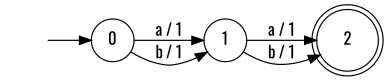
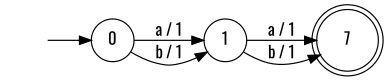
(348, 40) -> (348, 40)
